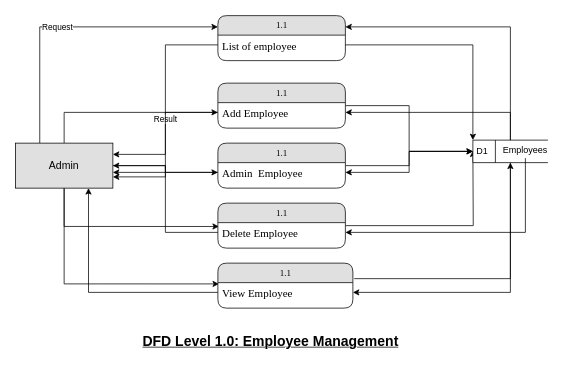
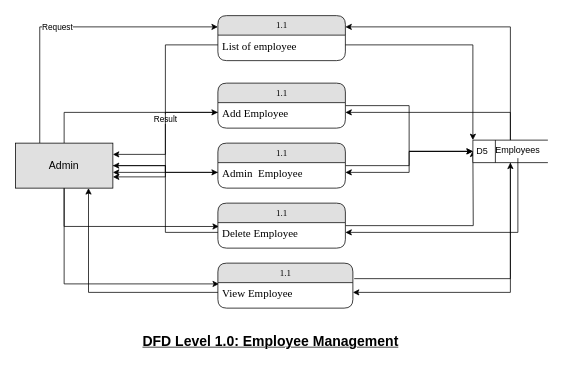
(525, 150) -> (518, 150)
(482, 151) -> (482, 151)
